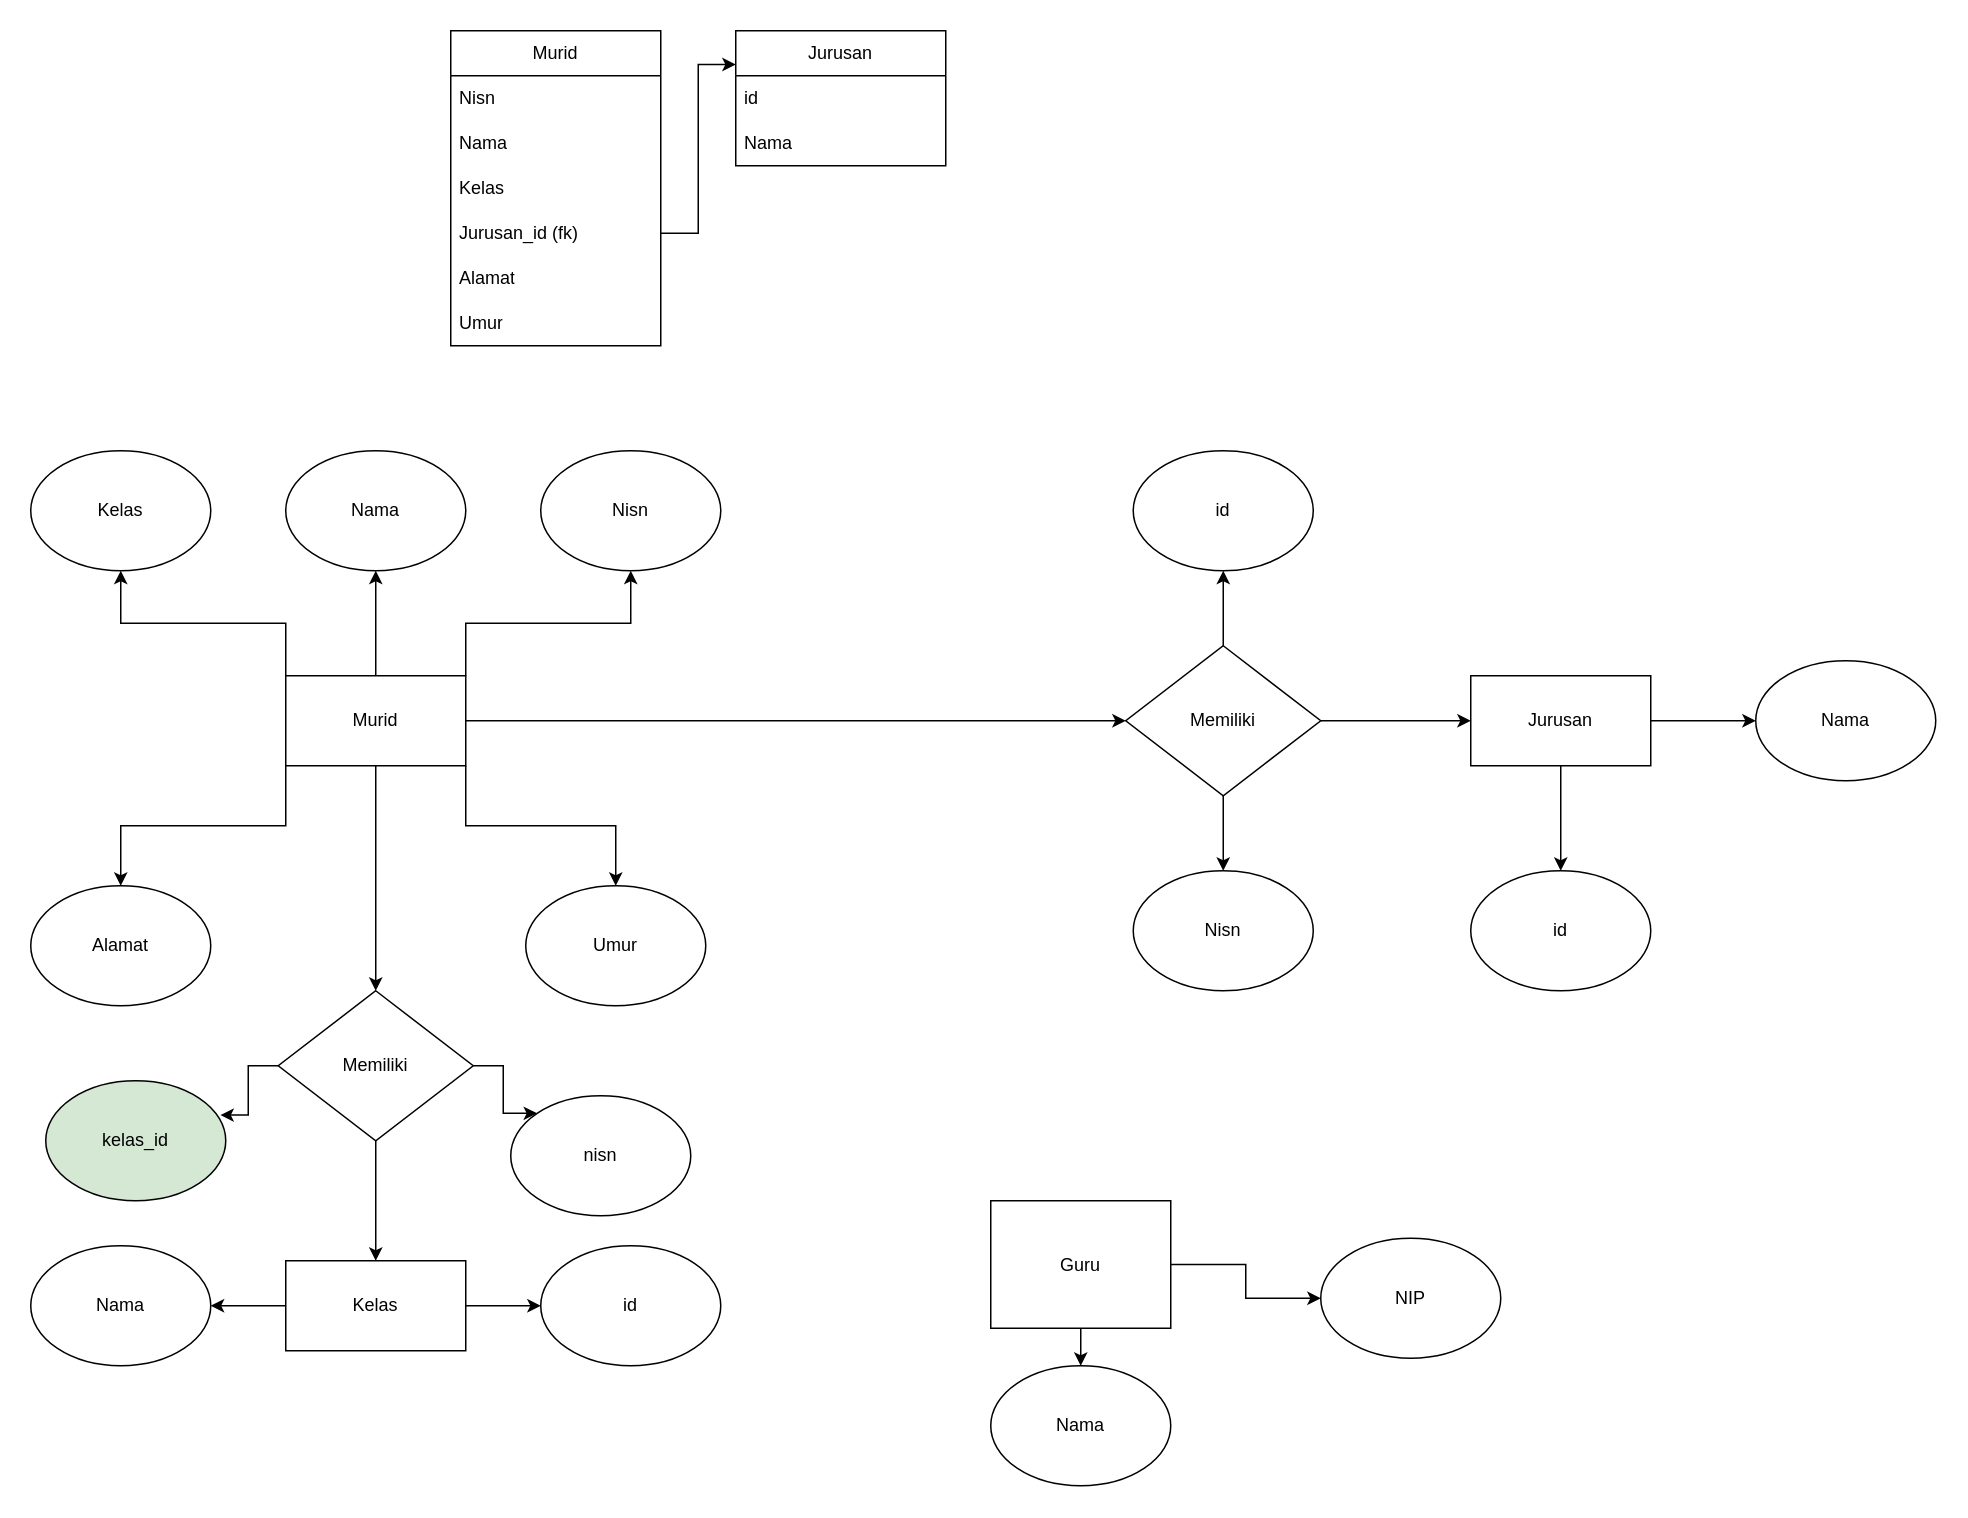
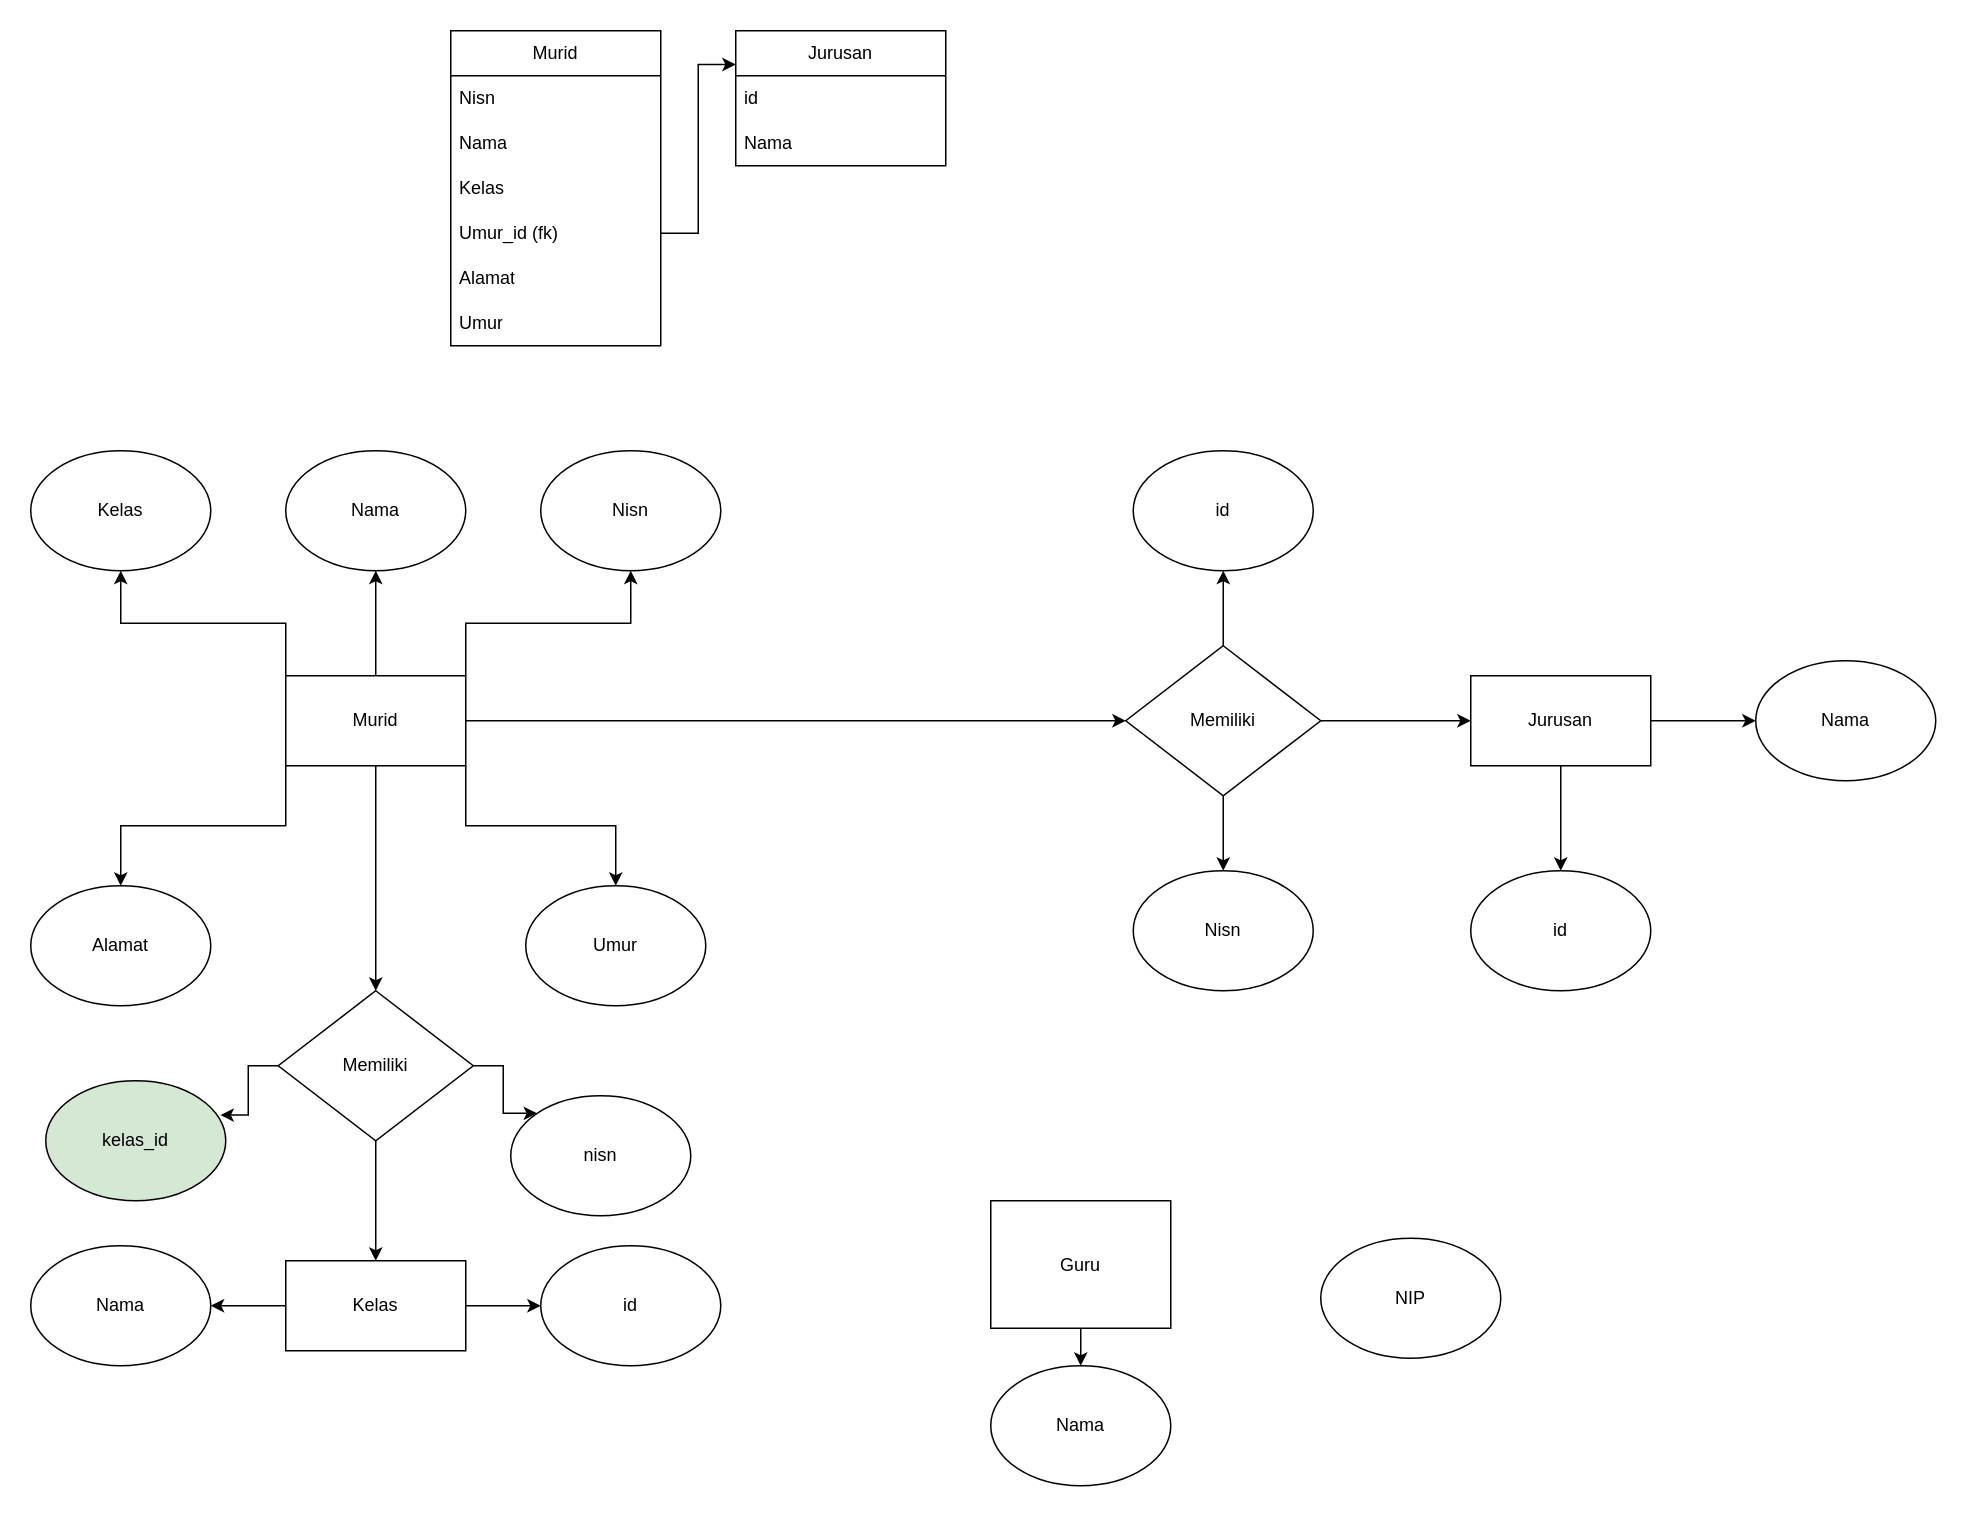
(531, 233) -> (516, 233)
(1246, 1276) -> none
